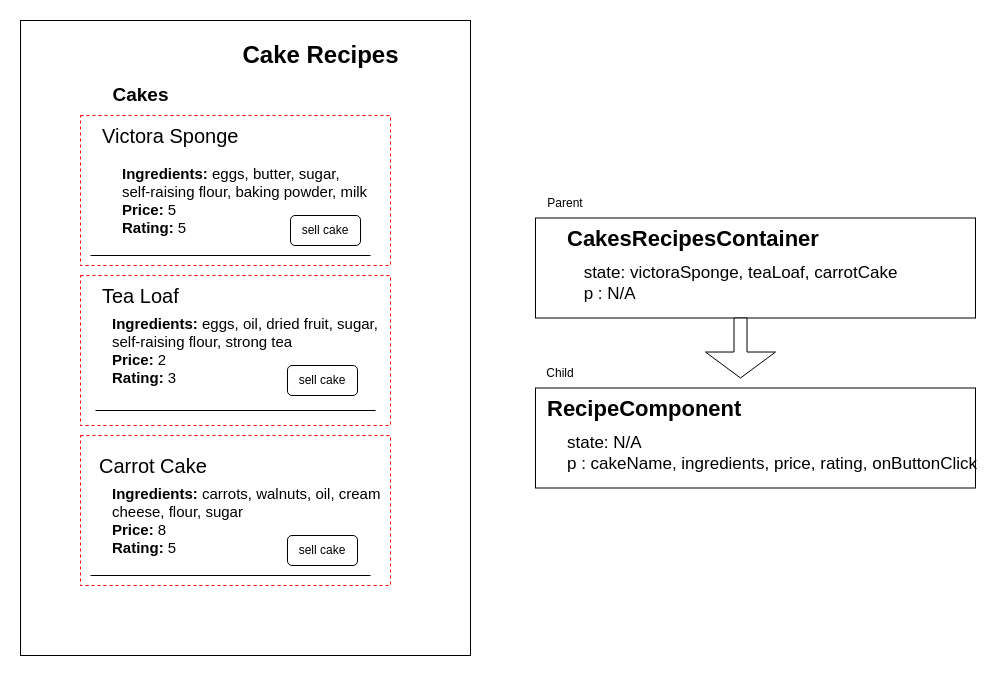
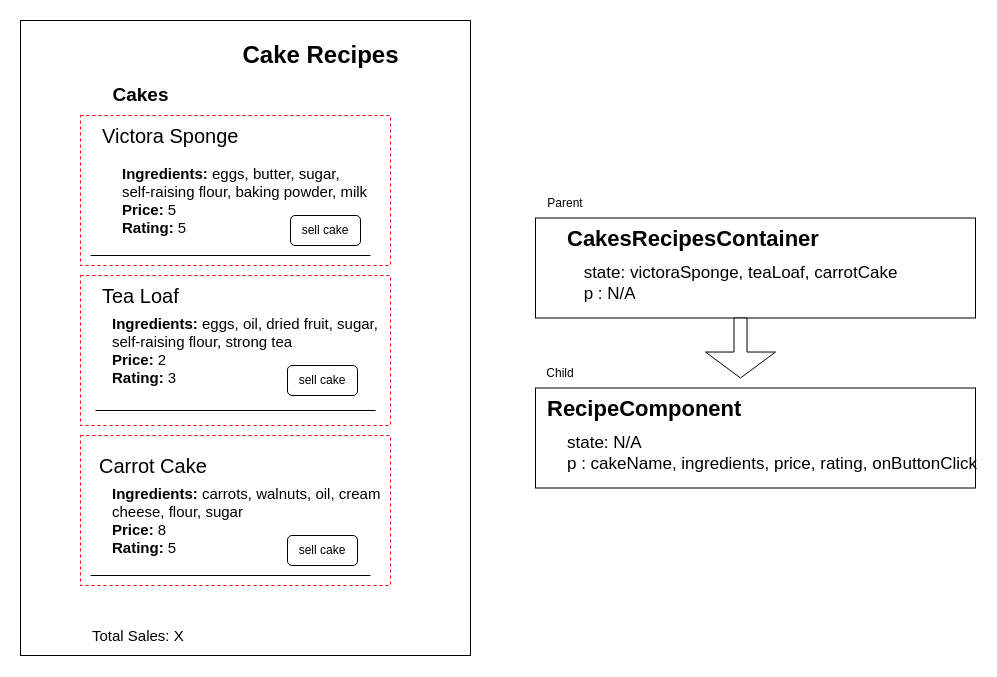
none -> (161, 636)
